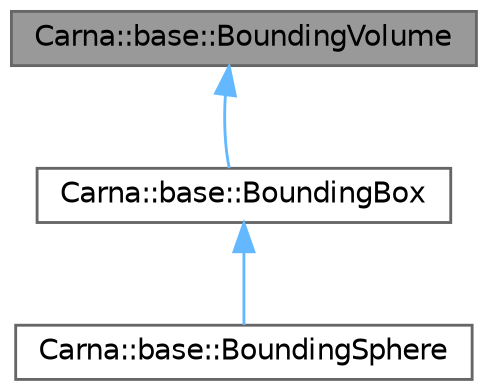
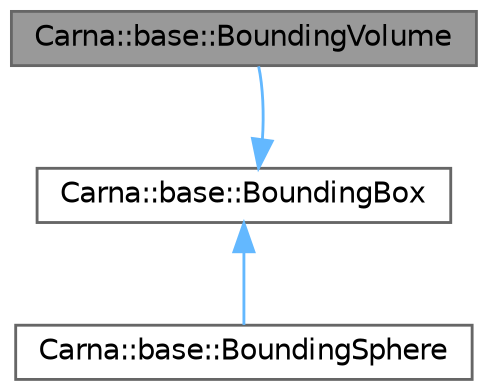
(225, 132) -> (263, 103)
